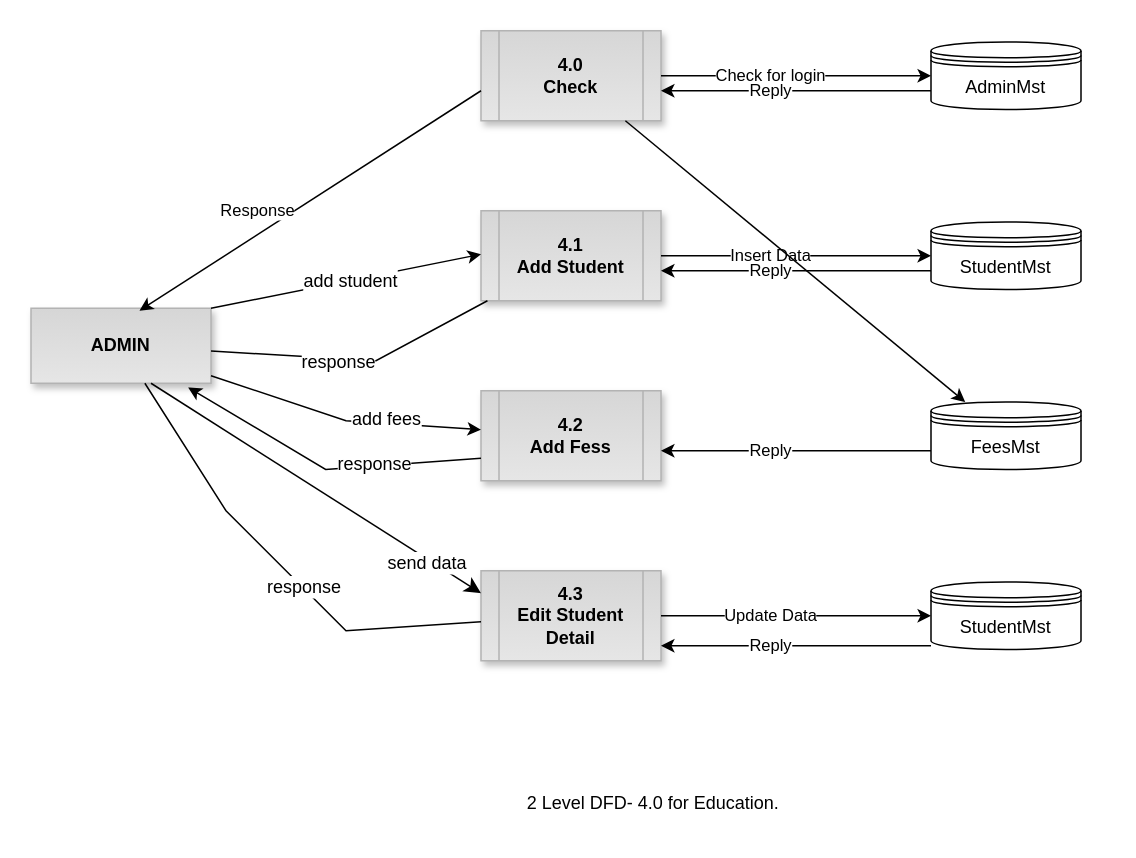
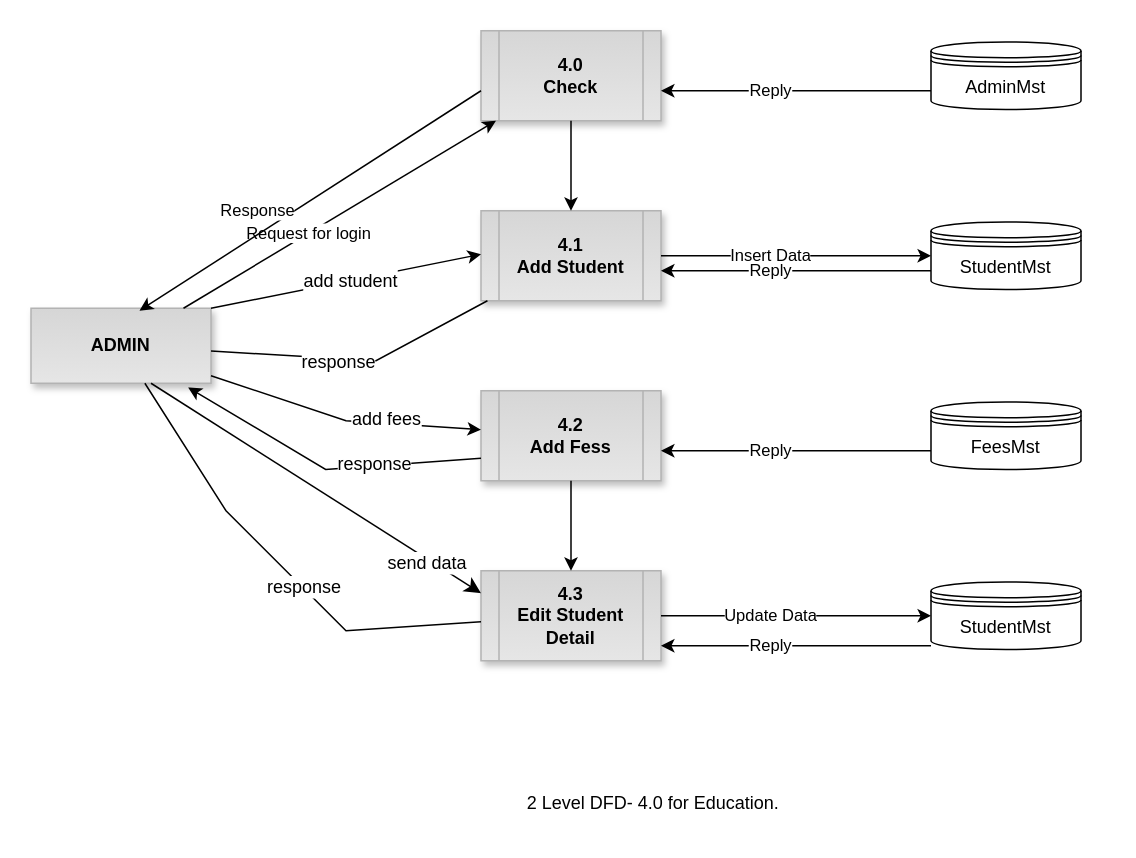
(791, 76) -> none
(705, 187) -> (571, 161)
none -> (335, 217)
none -> (571, 521)
